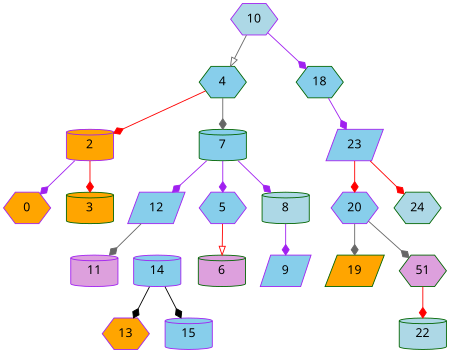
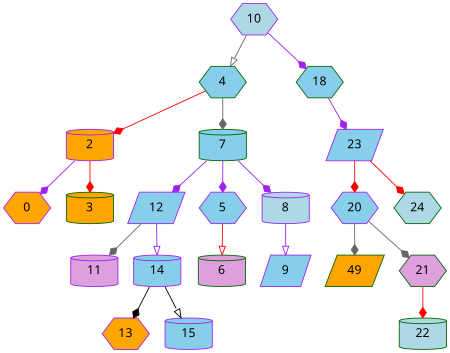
(286, 208) -> (286, 208)
none -> (157, 235)
(286, 235) -> (286, 235)
(355, 271) -> (355, 271)
(423, 271) -> (423, 271)
(171, 298) -> (171, 298)
